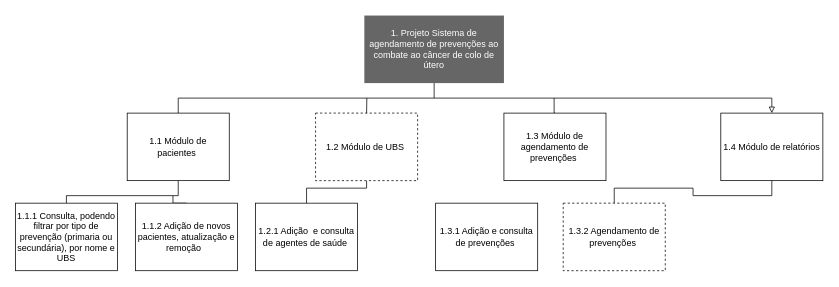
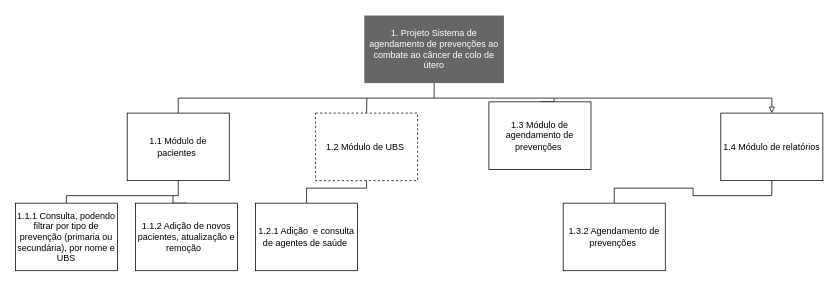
(555, 147) -> (540, 135)
(486, 237) -> none
(614, 237) -> (614, 237)
